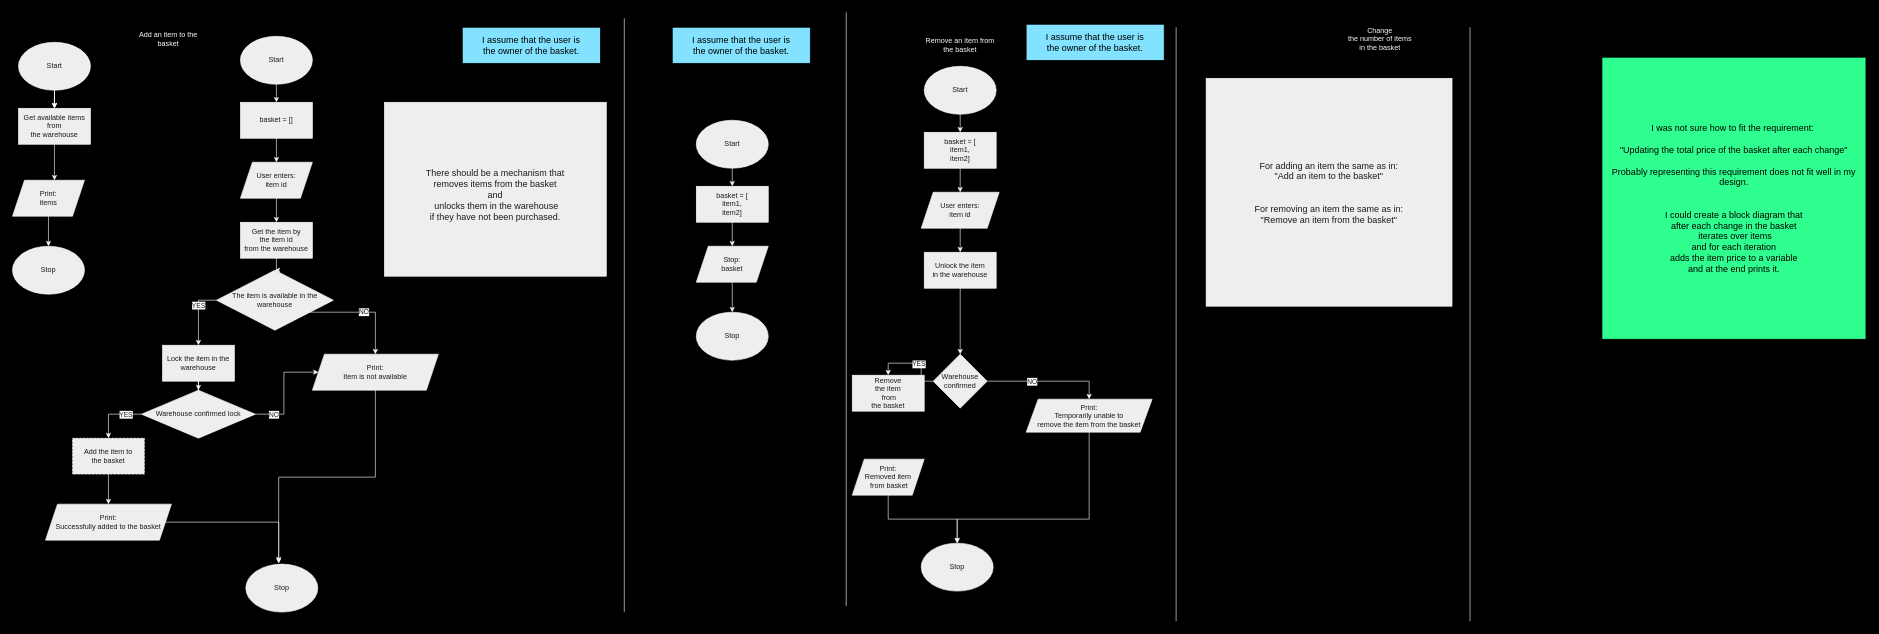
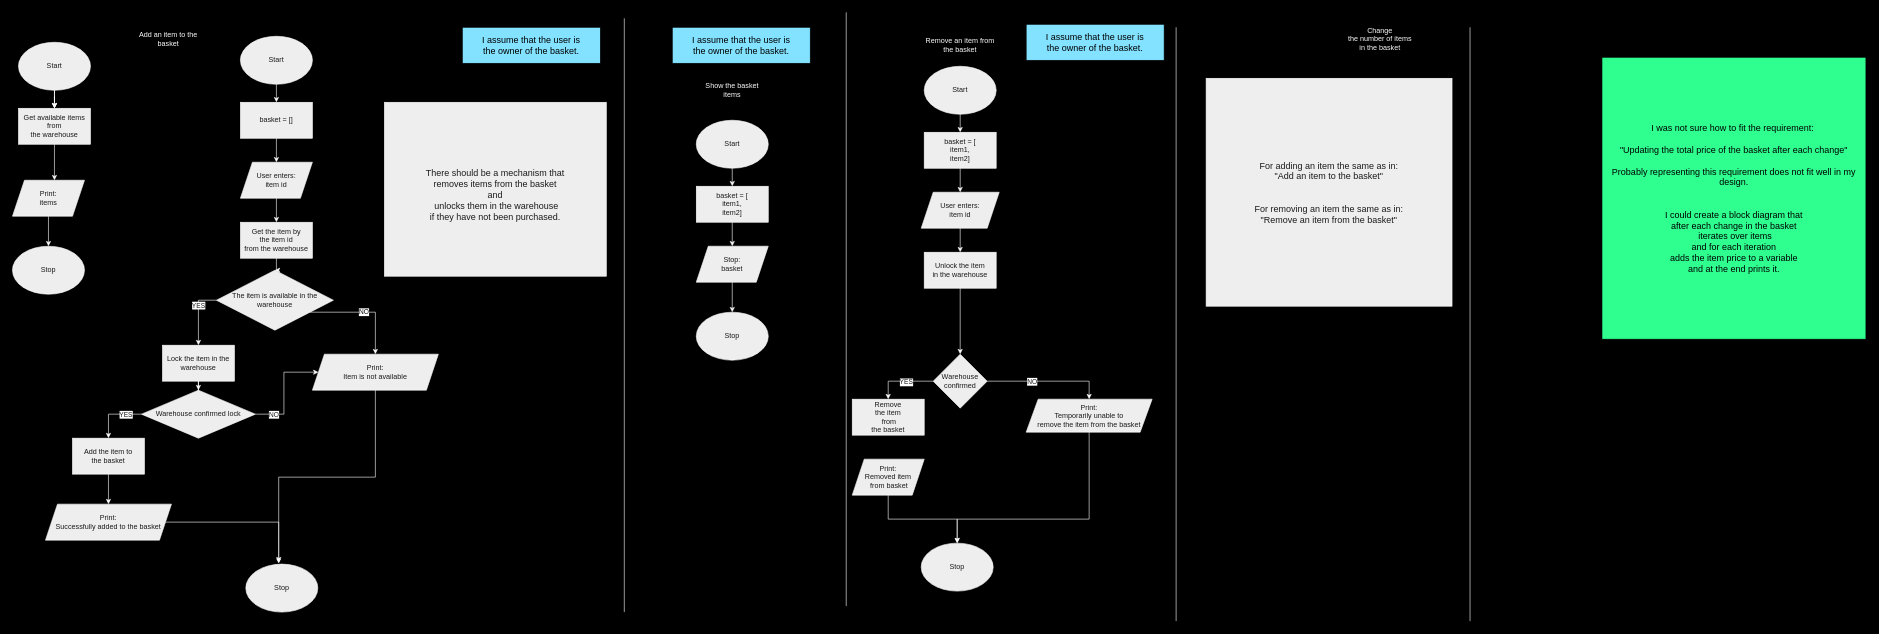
none -> (732, 90)
(888, 393) -> (888, 417)
(108, 456) -> (108, 456)
